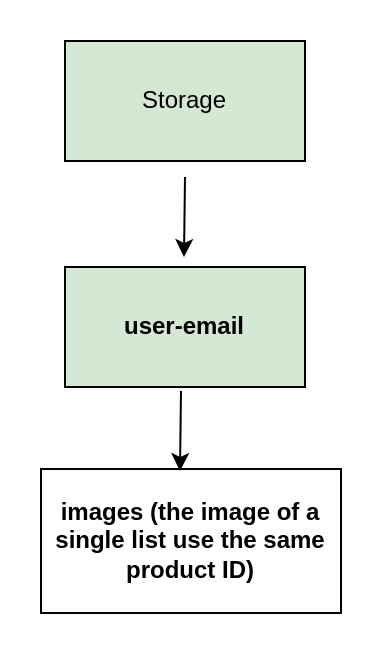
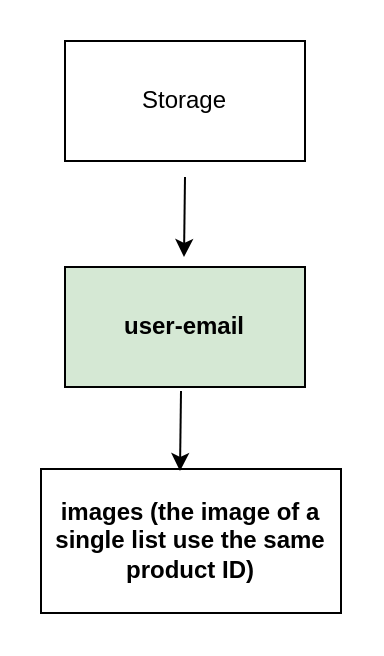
(185, 101) -> (185, 101)
